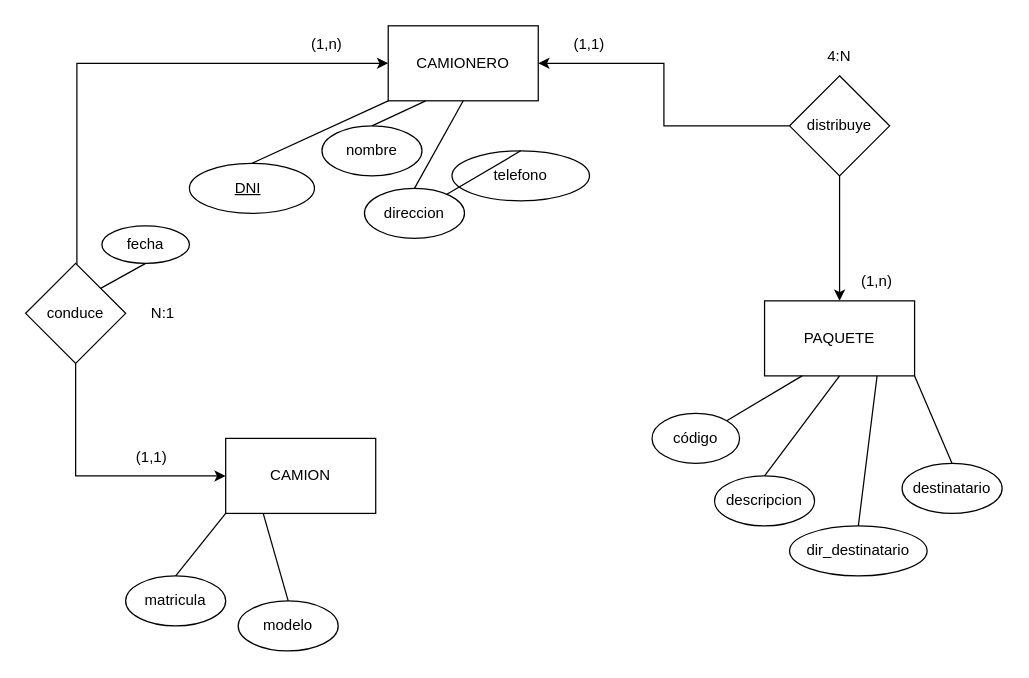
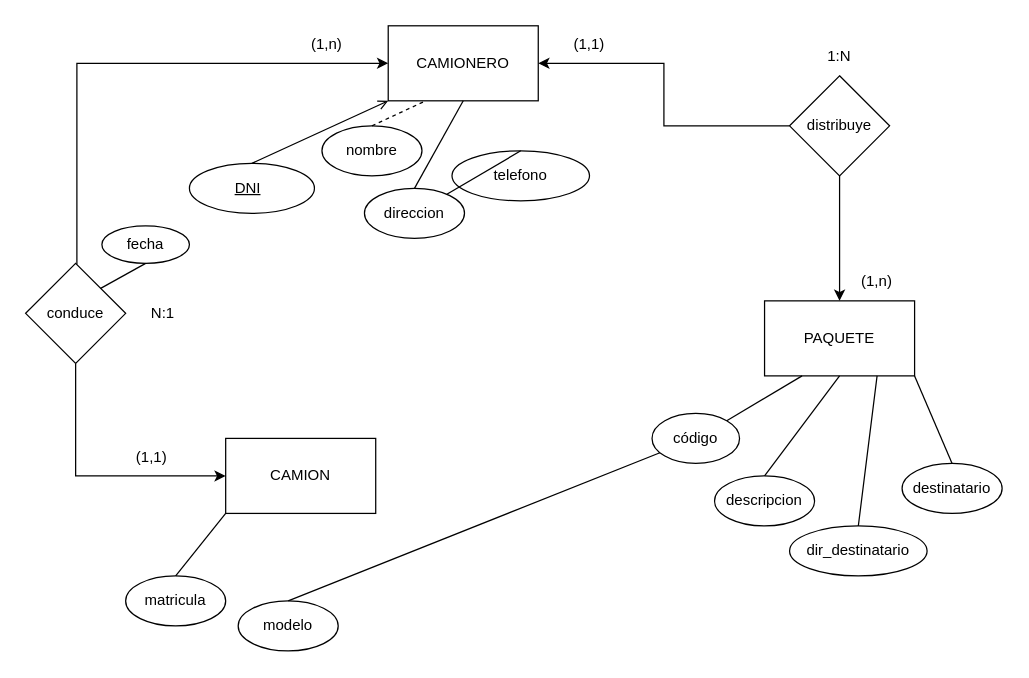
(839, 57) -> (839, 57)
(383, 103) -> (382, 103)
(399, 113) -> (399, 113)
(276, 557) -> (474, 527)
